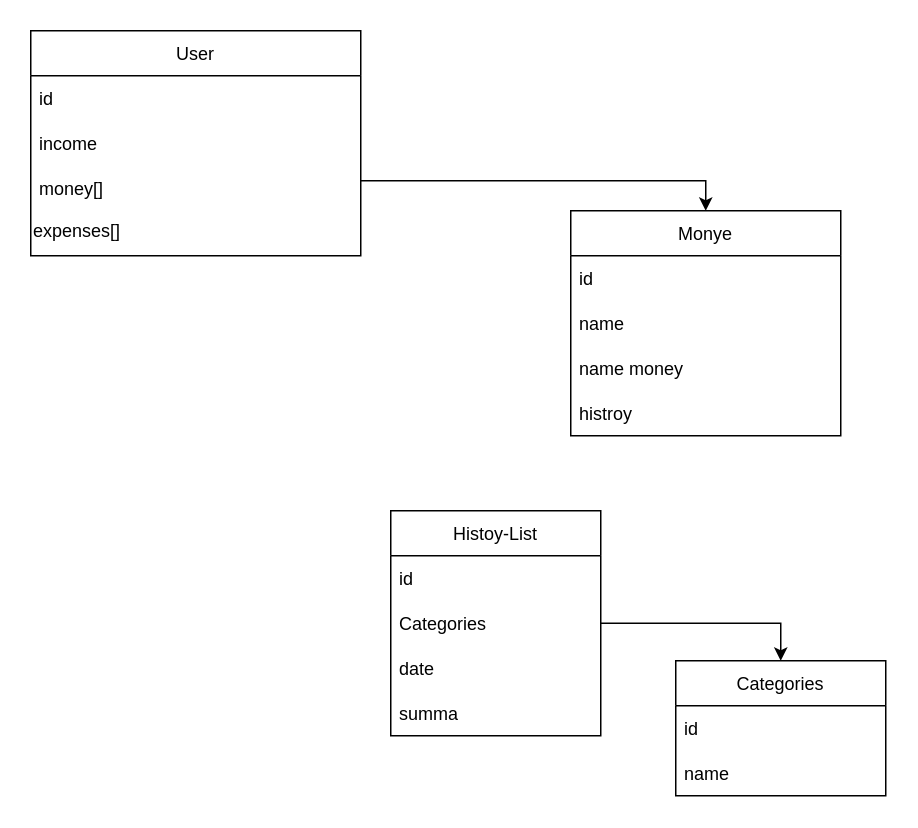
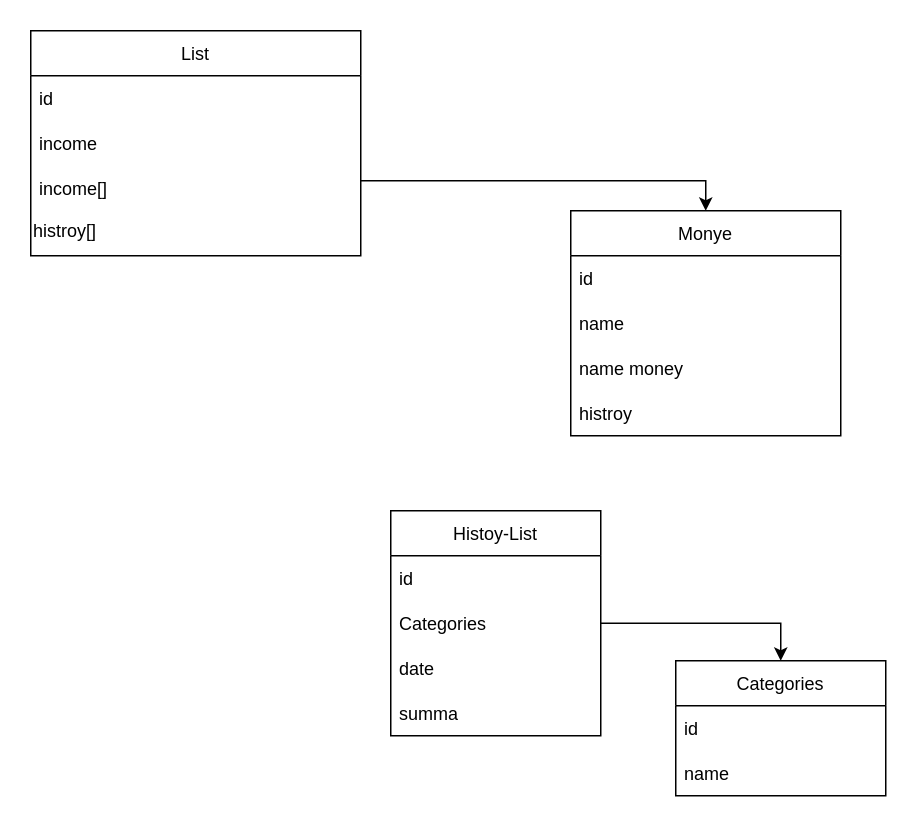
(195, 54) -> (195, 54)
(74, 189) -> (77, 189)
(84, 232) -> (77, 232)
